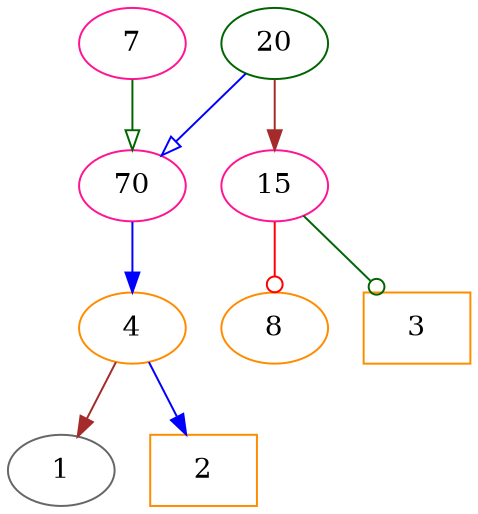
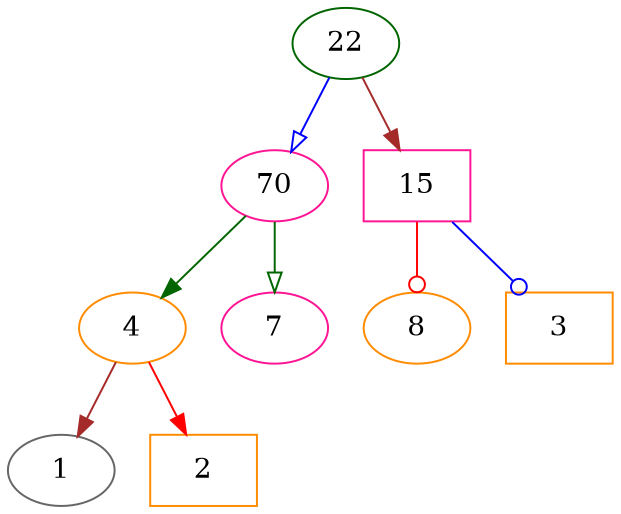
(275, 43) -> (346, 43)
(132, 105) -> (275, 247)
(275, 186) -> (417, 186)
(132, 247) -> (211, 250)
(337, 248) -> (482, 251)
(163, 389) -> (163, 389)
